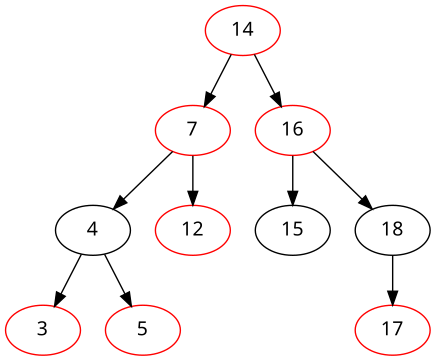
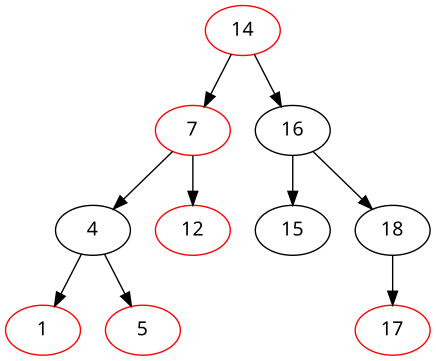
(293, 130) -> (293, 130)
(43, 330) -> (43, 330)
